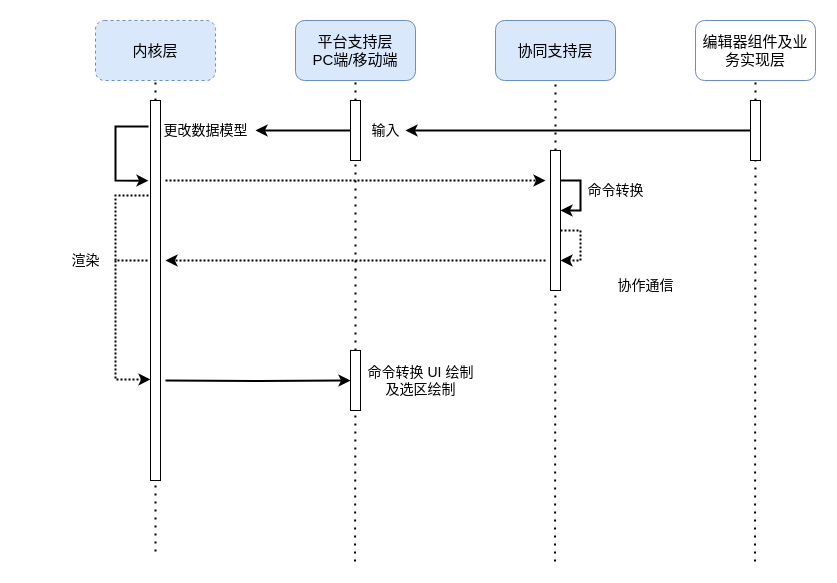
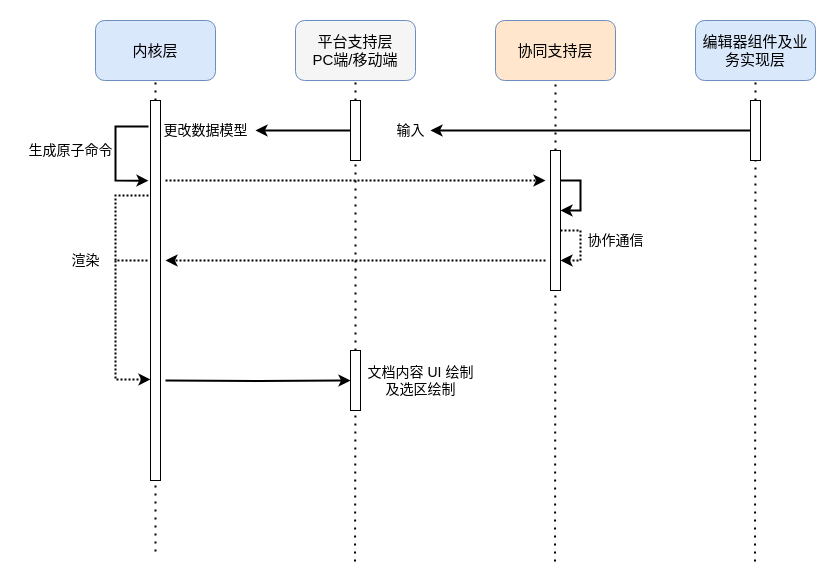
(156, 51) -> (156, 51)
(356, 51) -> (356, 51)
(556, 51) -> (556, 51)
(756, 51) -> (756, 51)
(386, 131) -> (411, 131)
none -> (71, 151)
(616, 191) -> none
(646, 286) -> (616, 241)
(421, 381) -> (421, 381)
